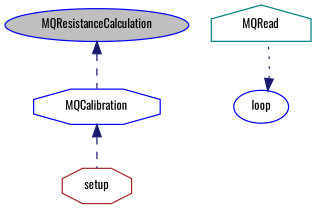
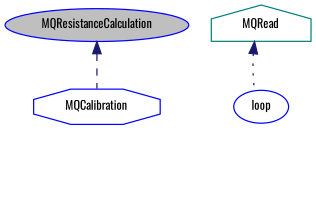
(269, 60) -> (253, 72)
(97, 186) -> none
